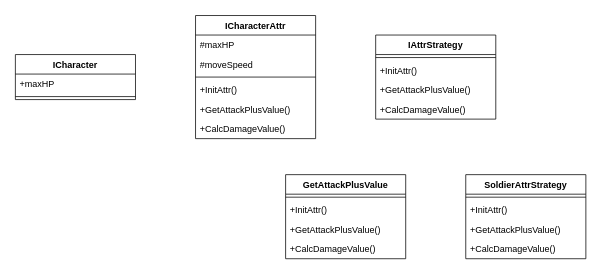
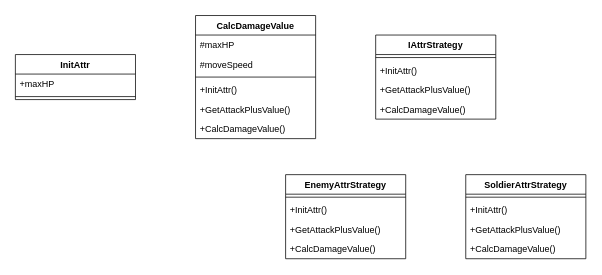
(255, 26) -> (255, 26)
(75, 65) -> (75, 65)
(345, 185) -> (345, 185)
